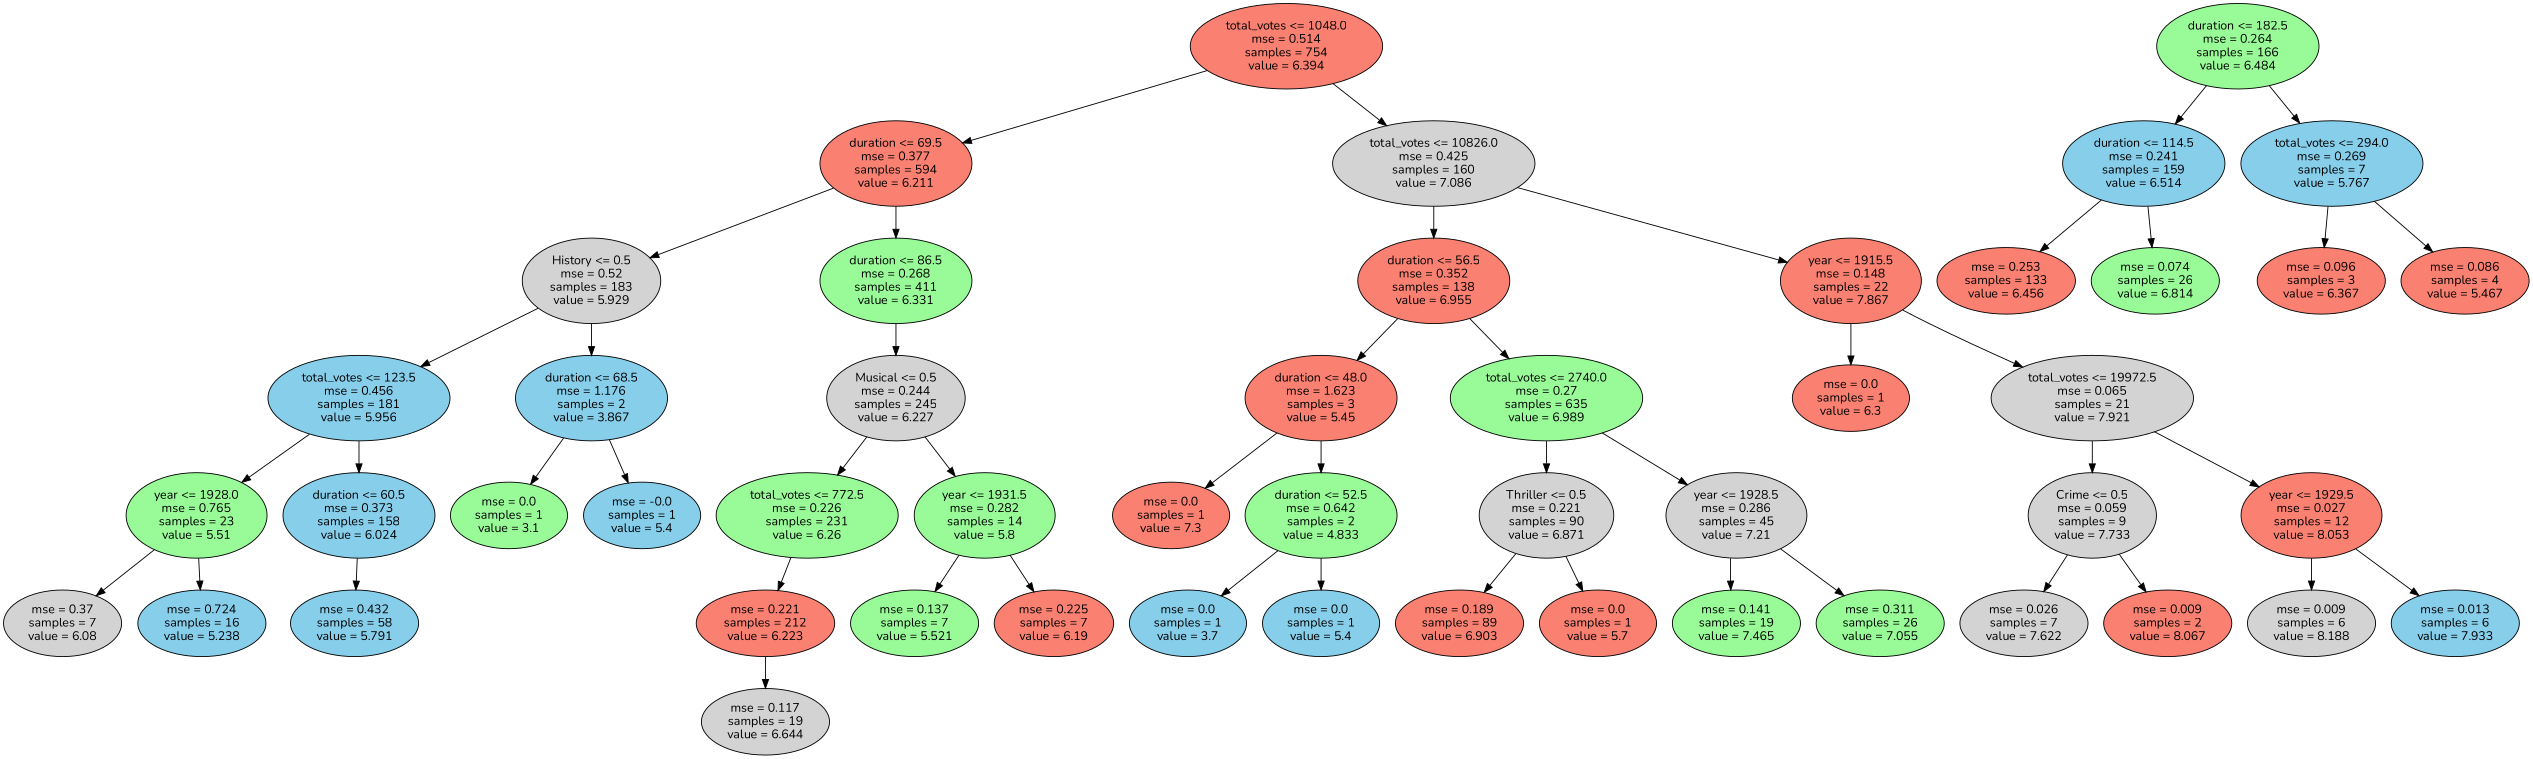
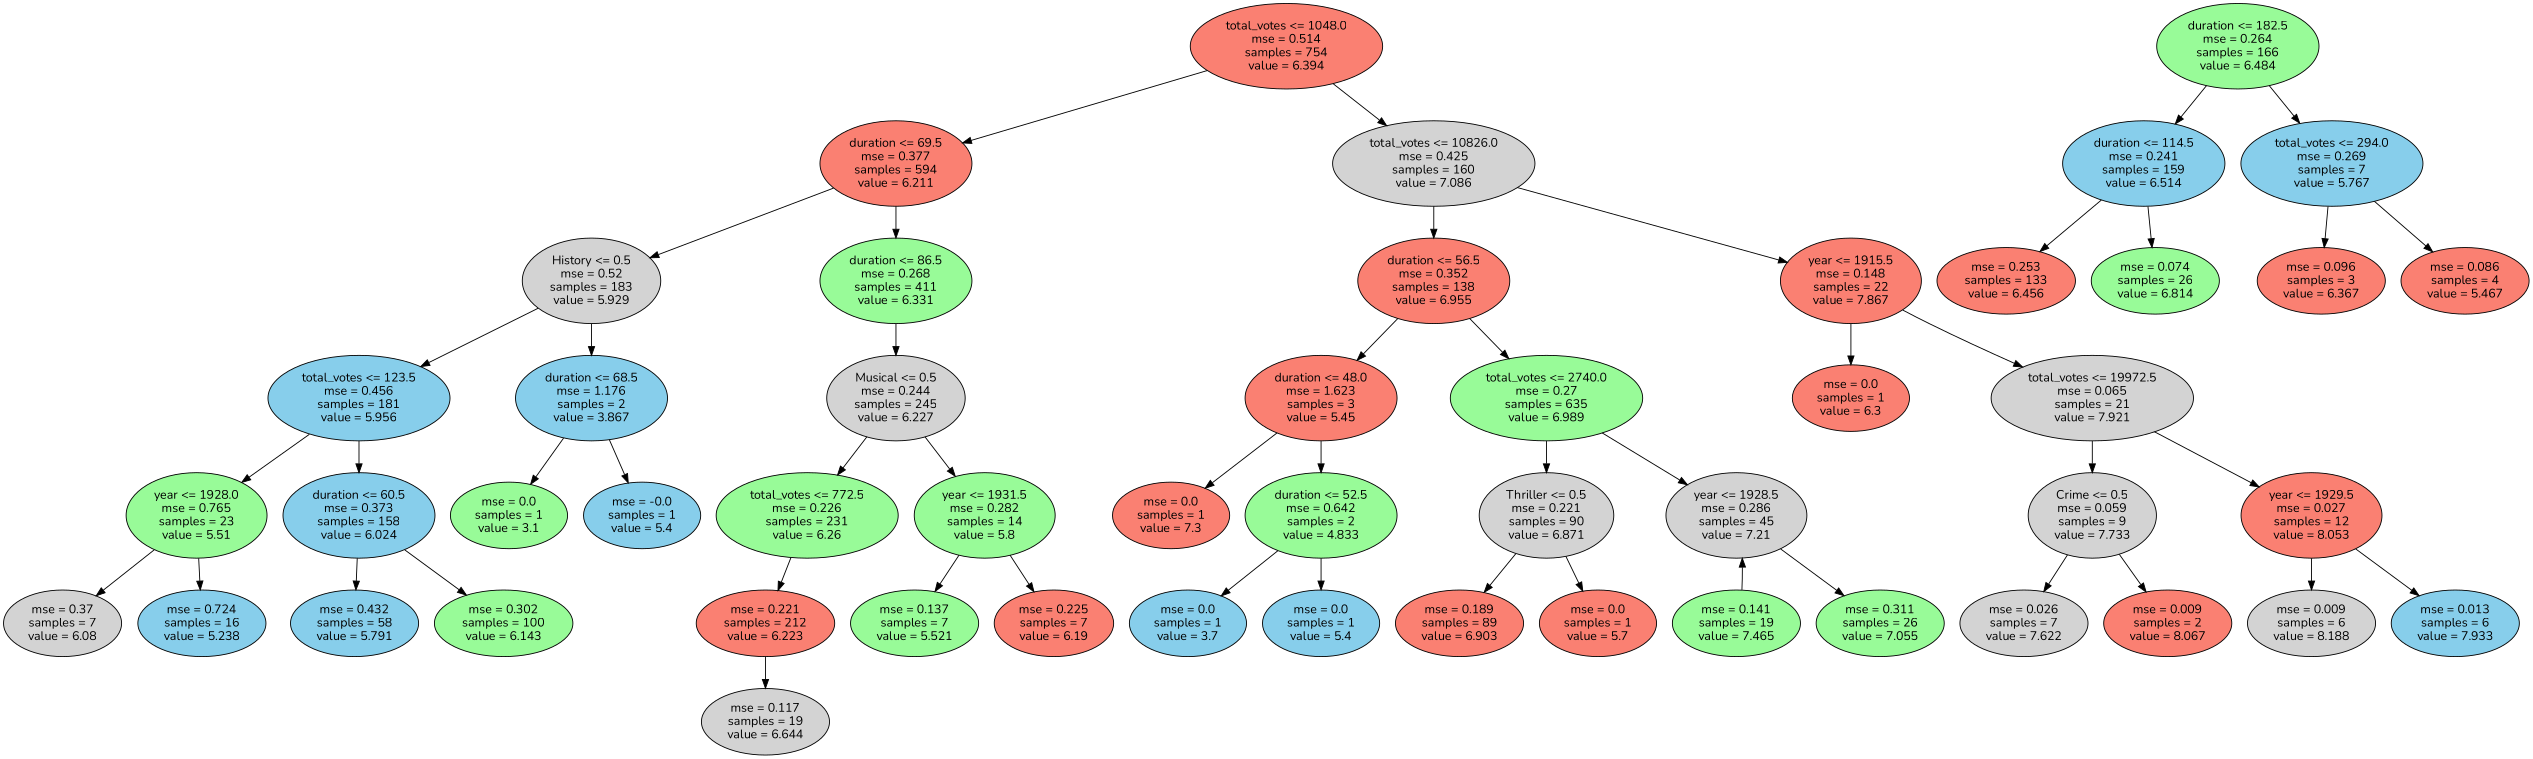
(1730, 570) -> (1742, 579)
none -> (504, 623)
